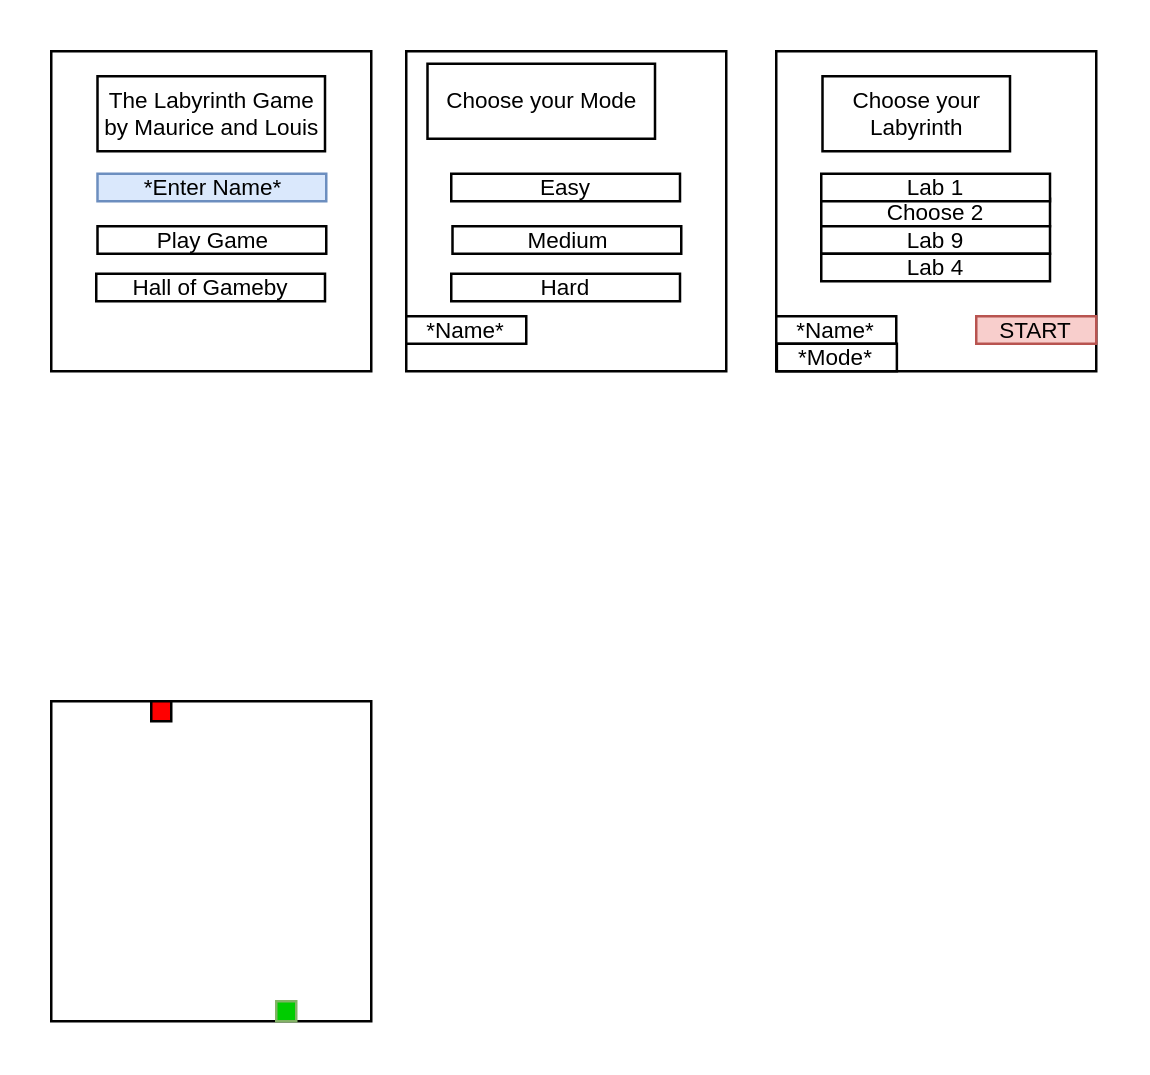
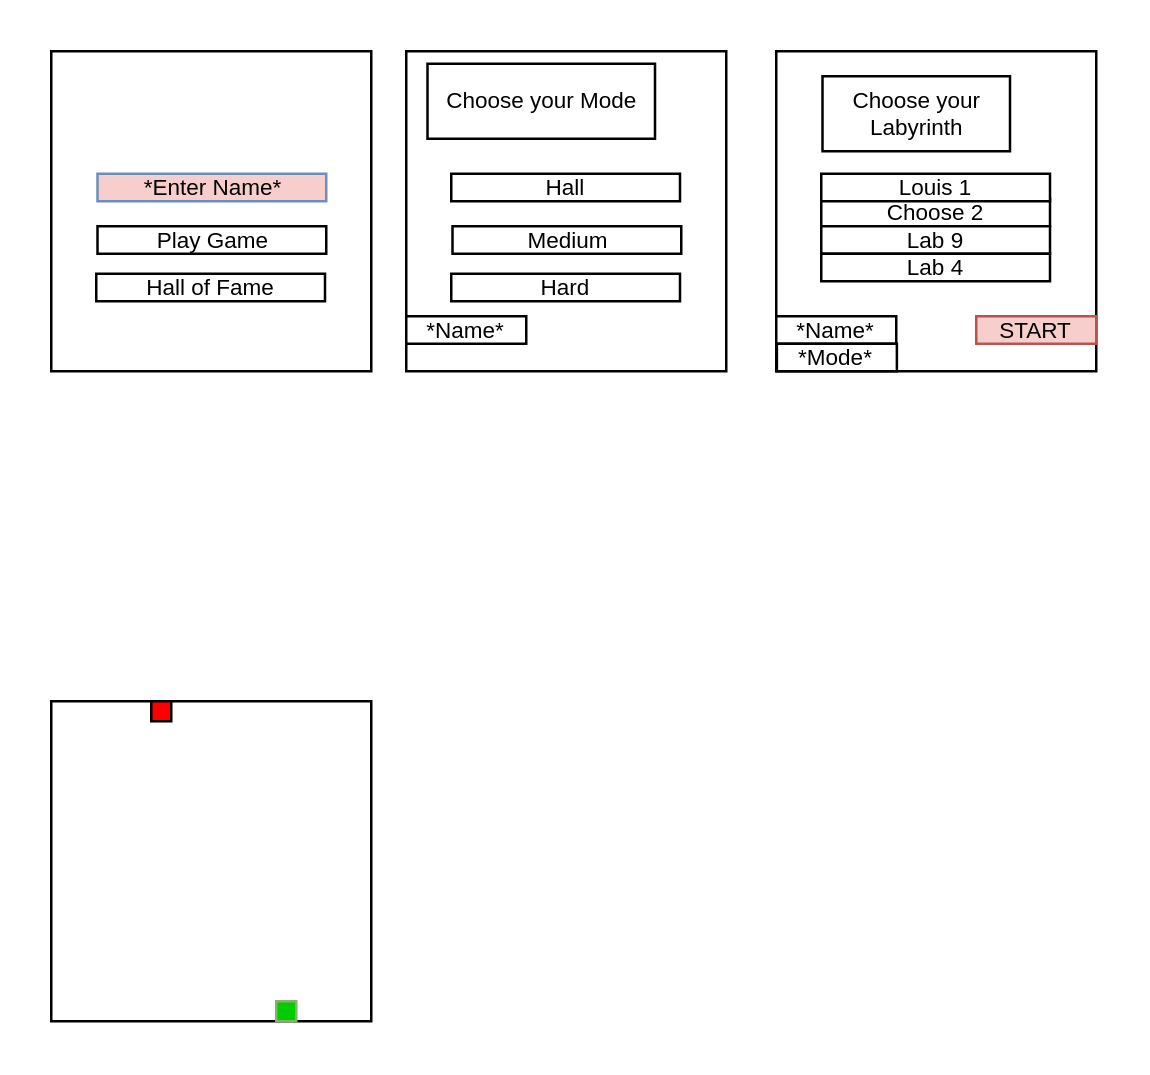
(211, 114) -> none
(212, 188) -> (212, 188)
(566, 189) -> (566, 189)
(936, 189) -> (936, 189)
(211, 289) -> (211, 289)
